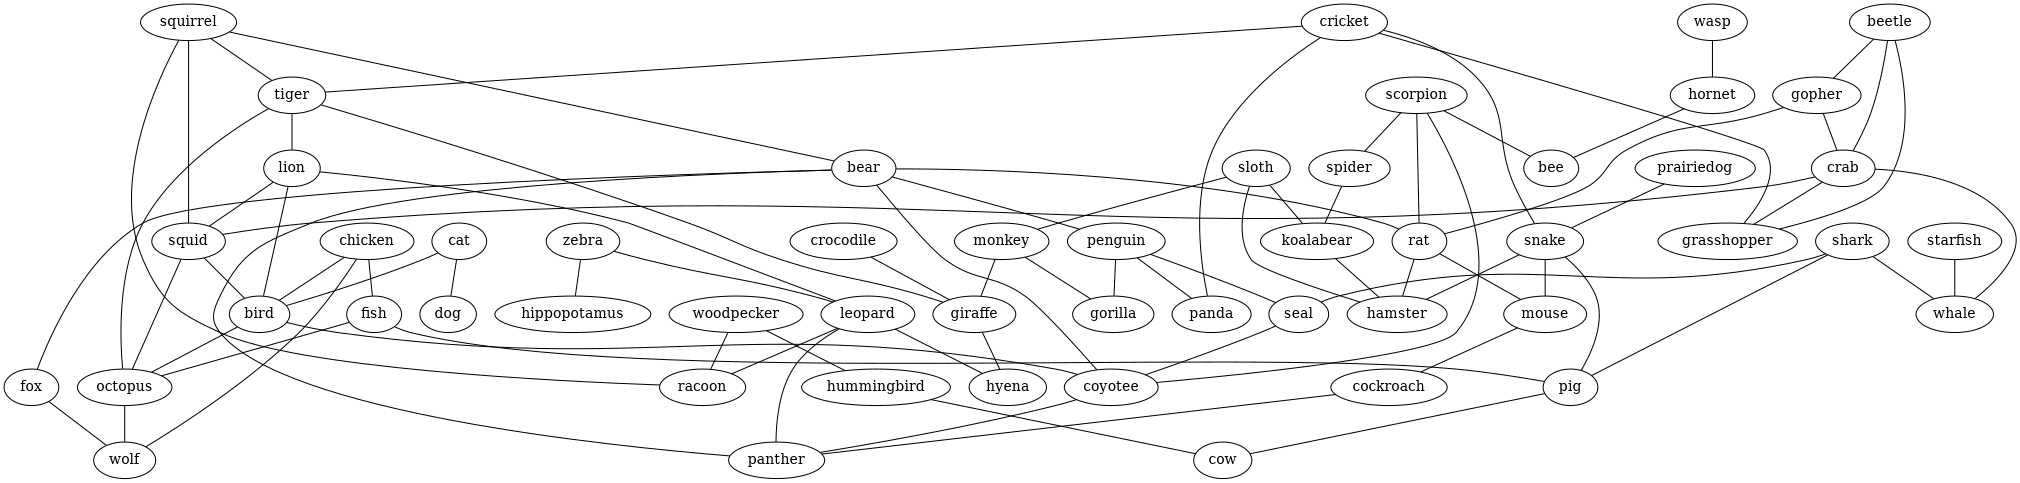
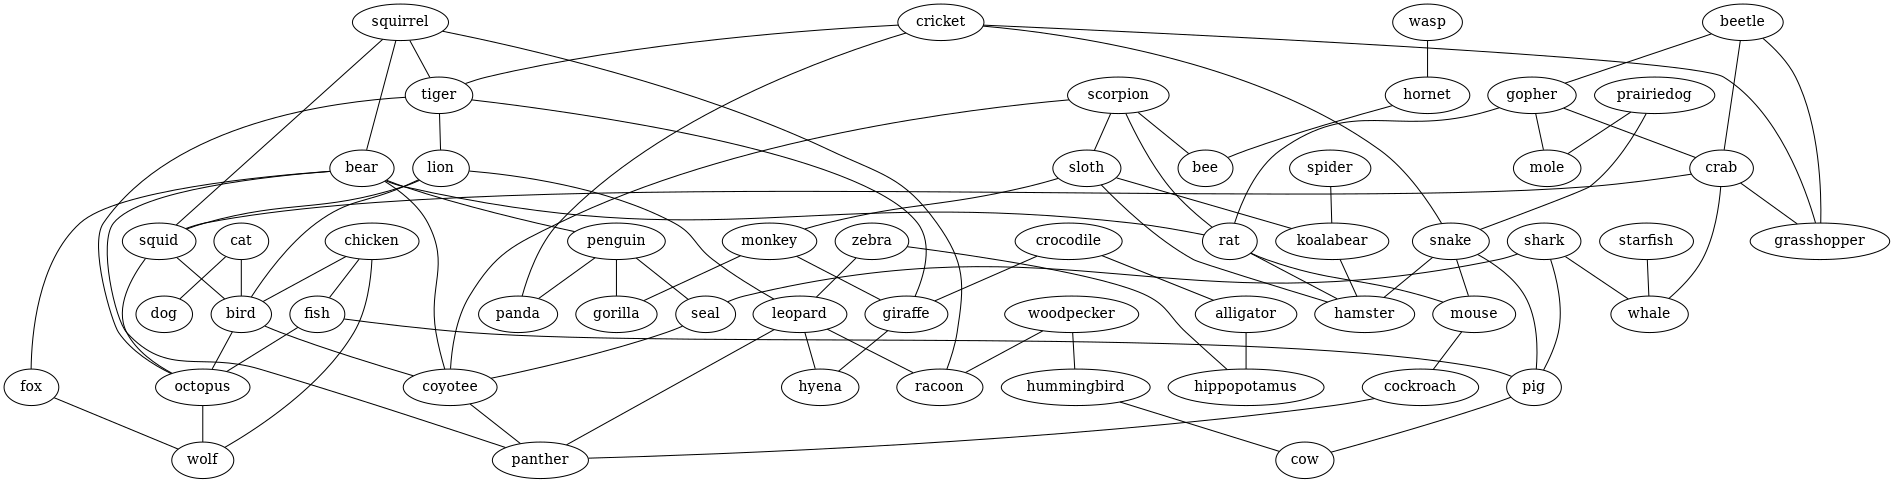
(1383, 132) -> (1103, 132)
none -> (1547, 168)
none -> (1246, 314)
